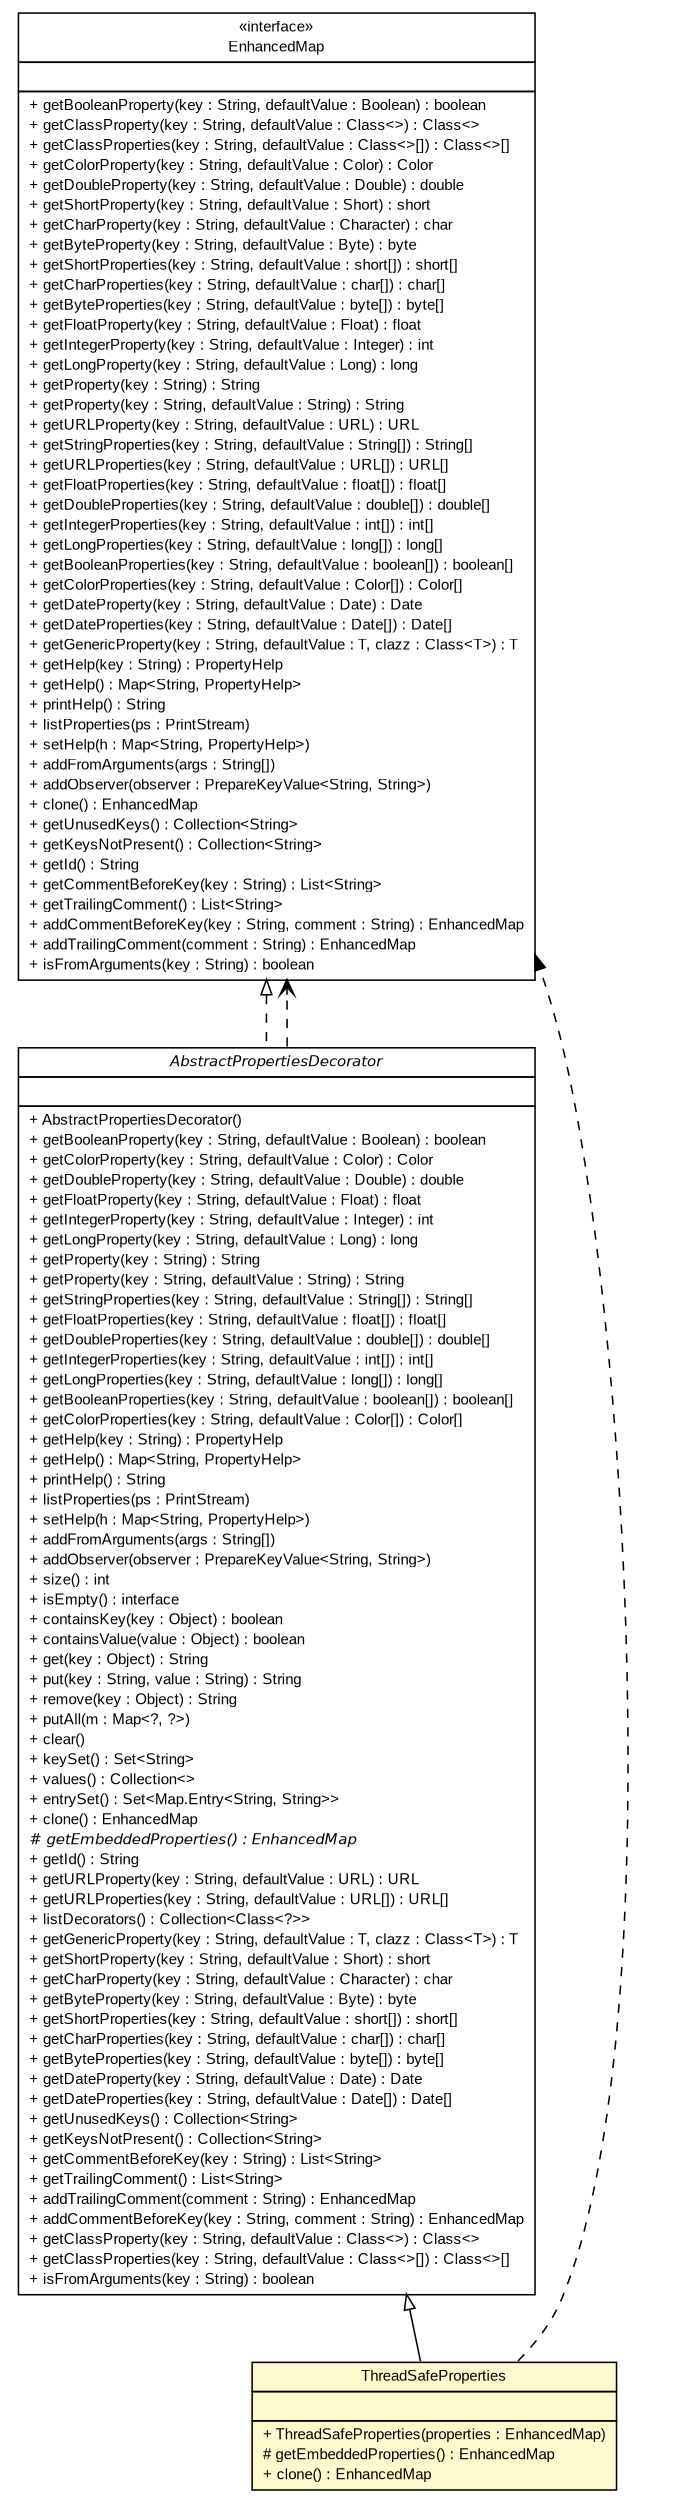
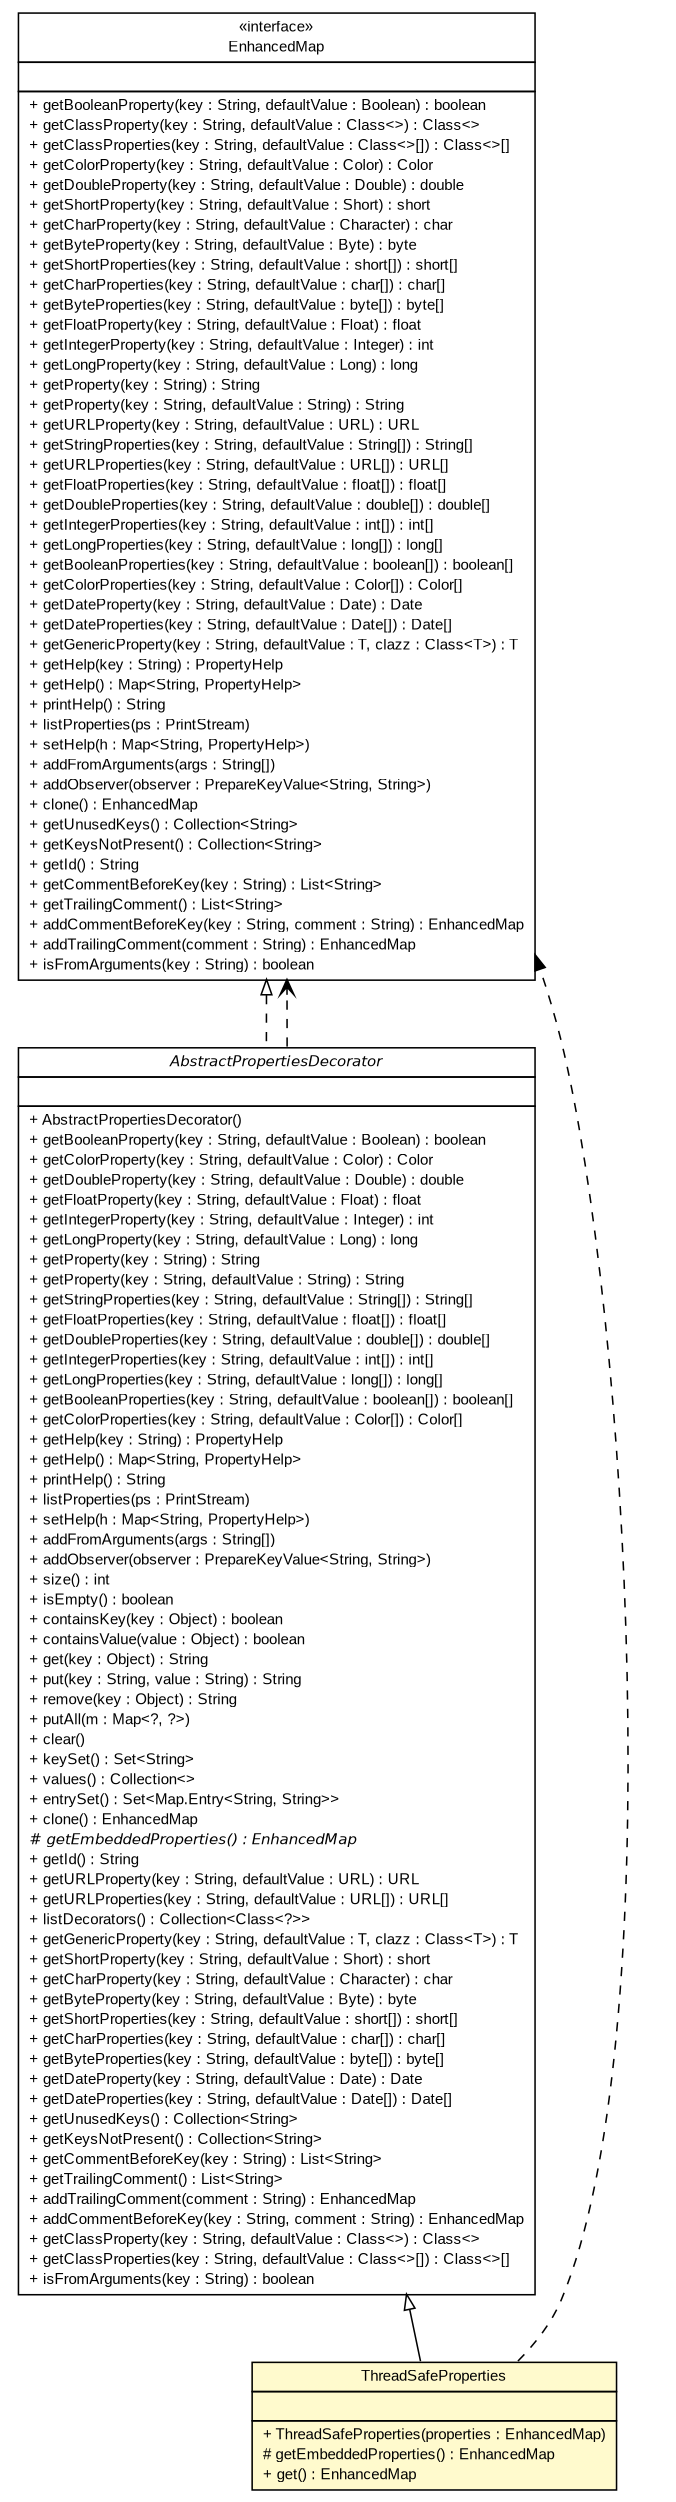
(105, 1600) -> (101, 1600)
(347, 2475) -> (340, 2475)
